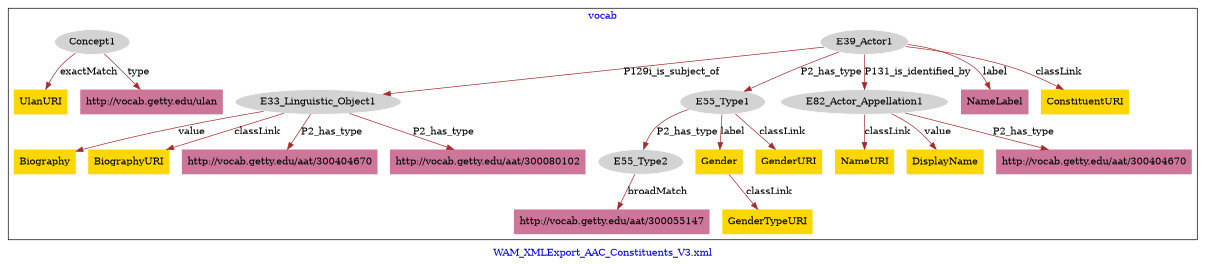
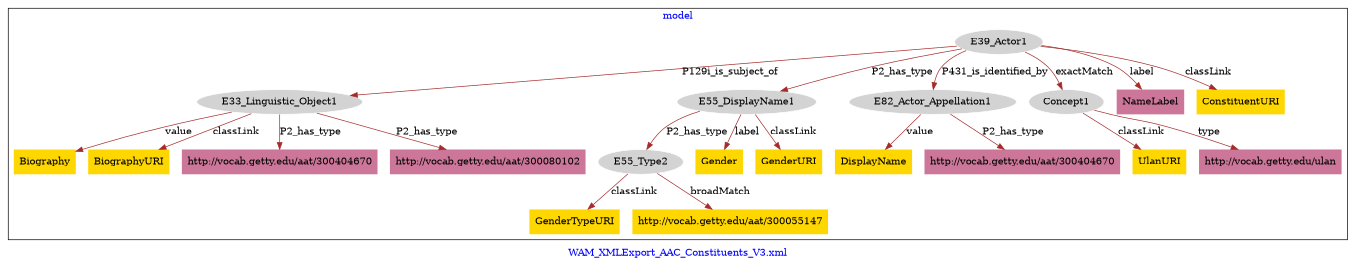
(603, 16) -> (678, 16)
none -> (1045, 64)
(89, 72) -> (1141, 132)
(918, 72) -> (995, 72)
(723, 102) -> (747, 102)
(865, 162) -> none
(741, 189) -> (611, 189)
(612, 222) -> (730, 222)
